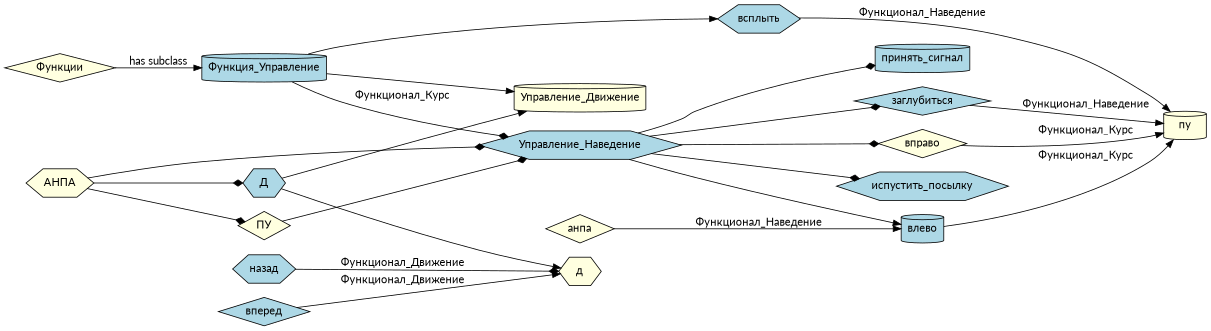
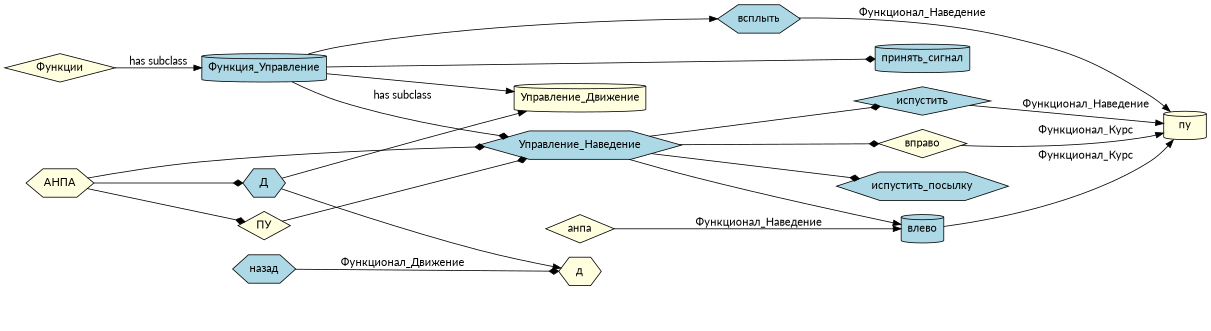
(750, 93) -> (596, 63)
(403, 96) -> (403, 96)
(922, 101) -> (922, 101)
(264, 312) -> none
